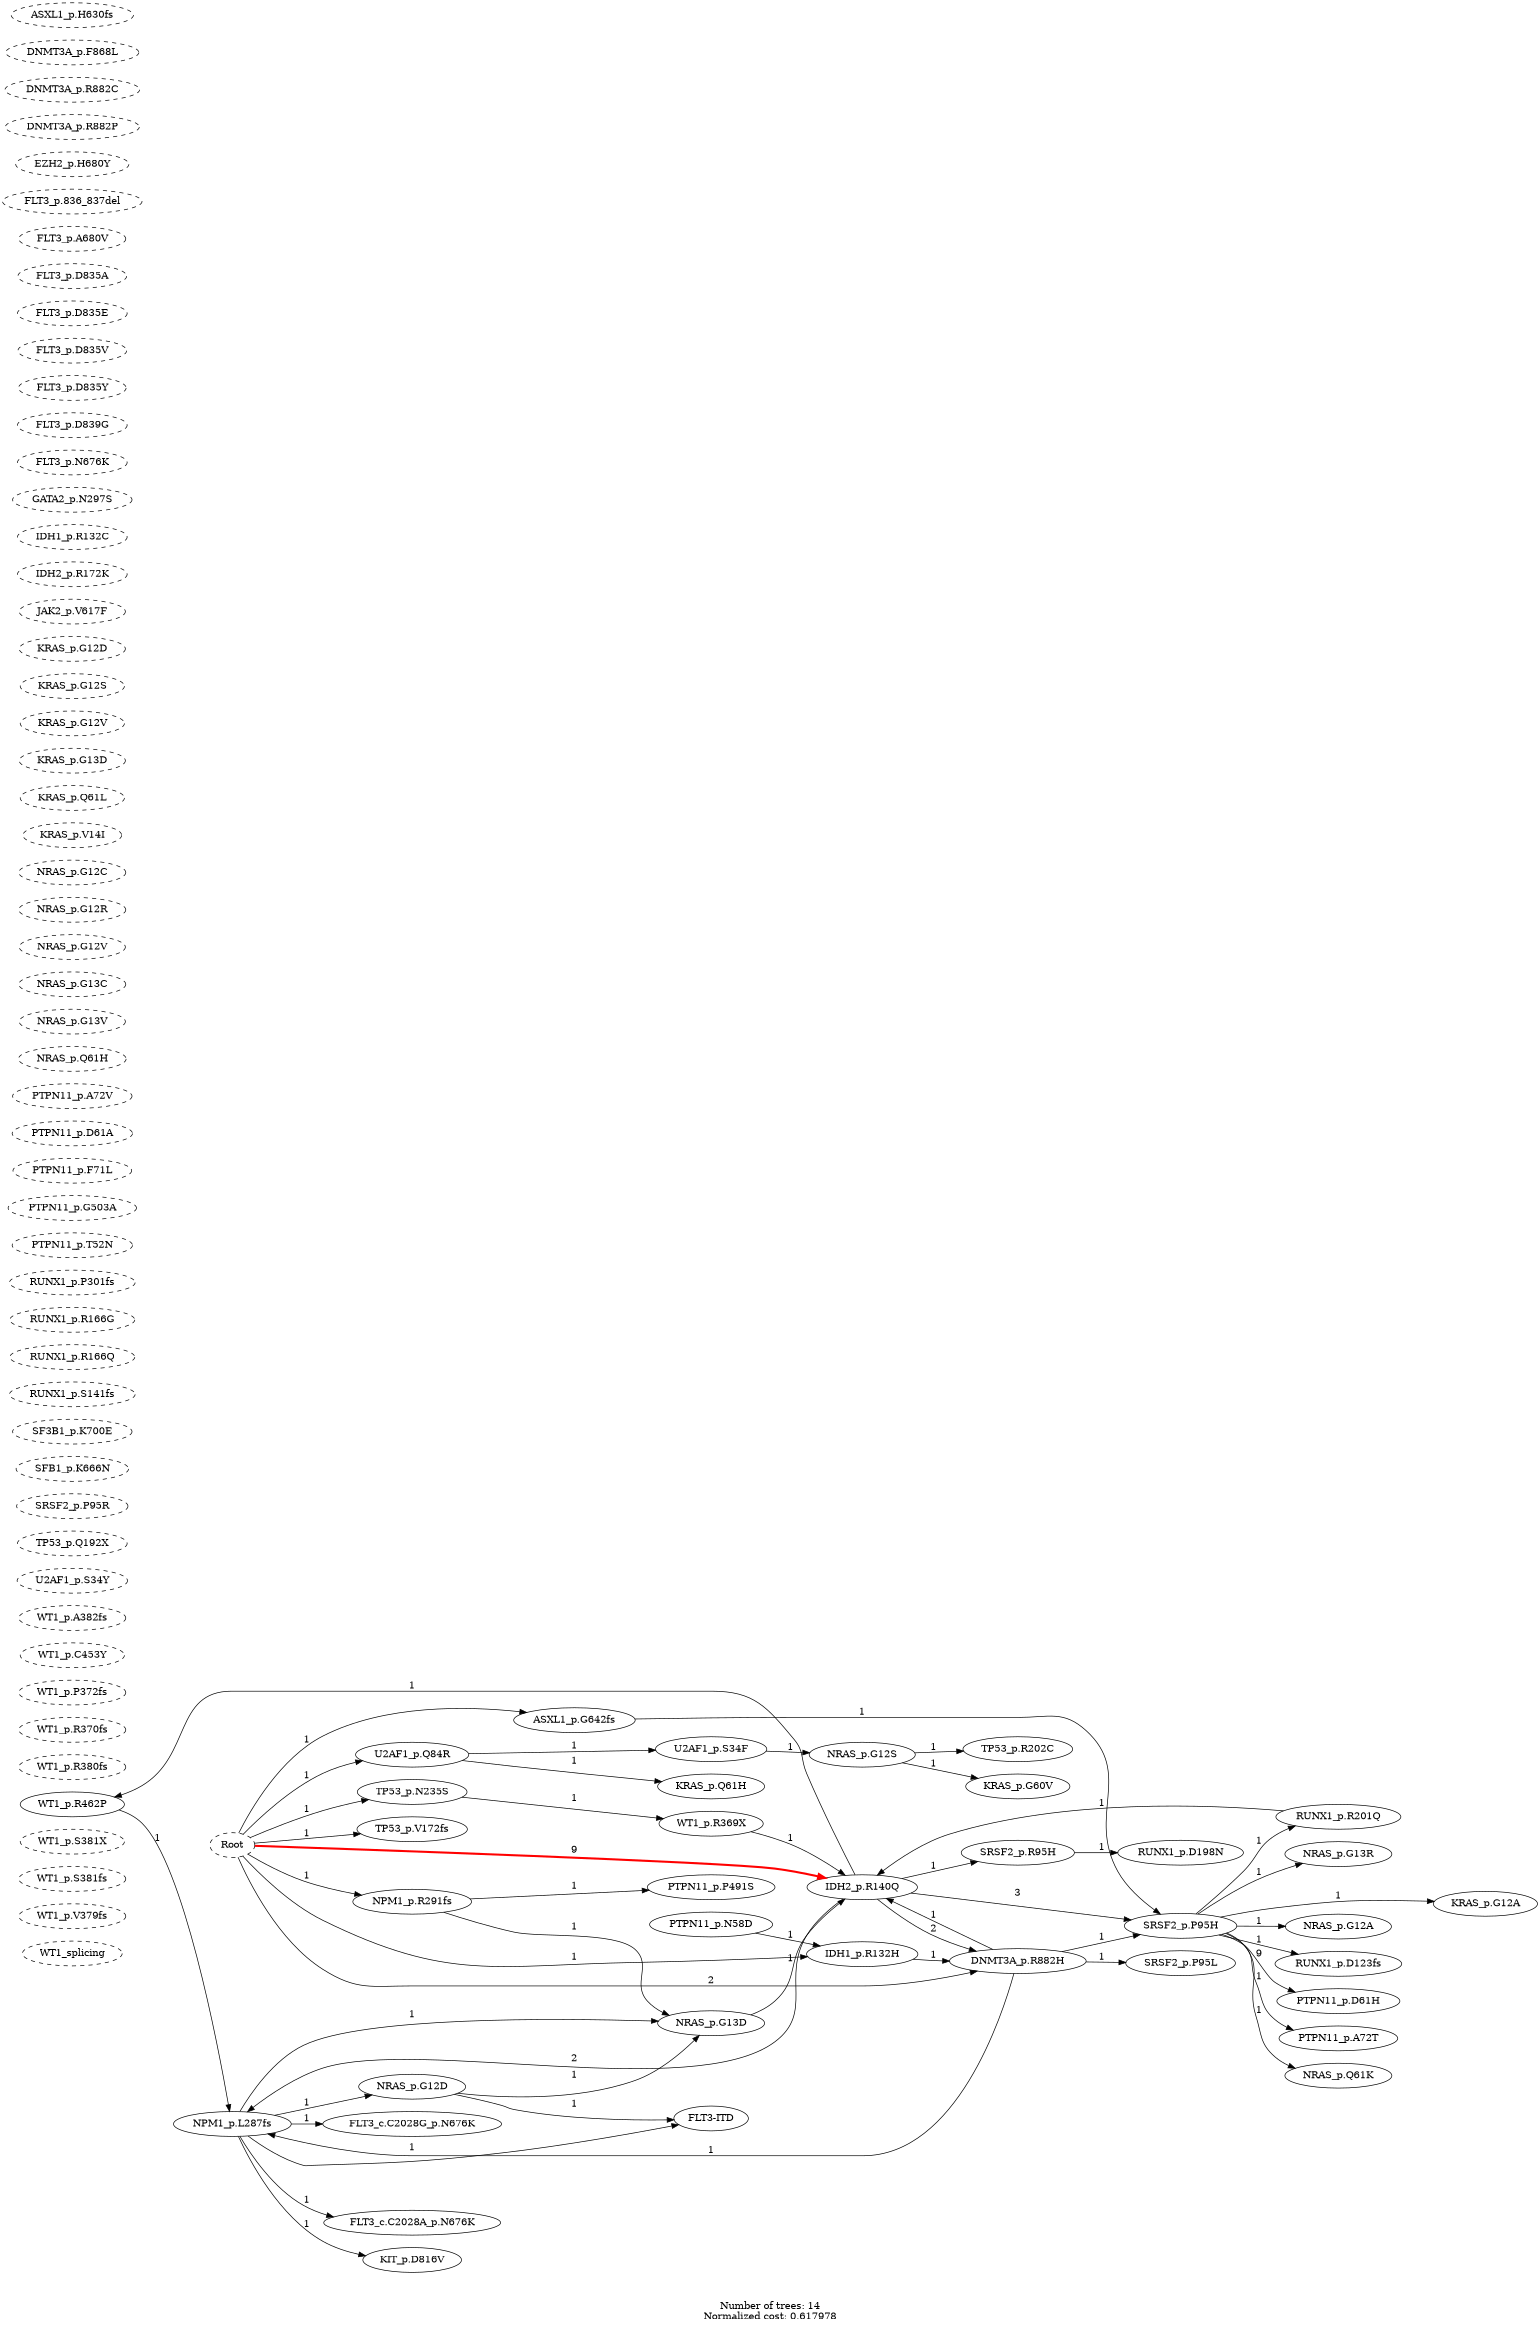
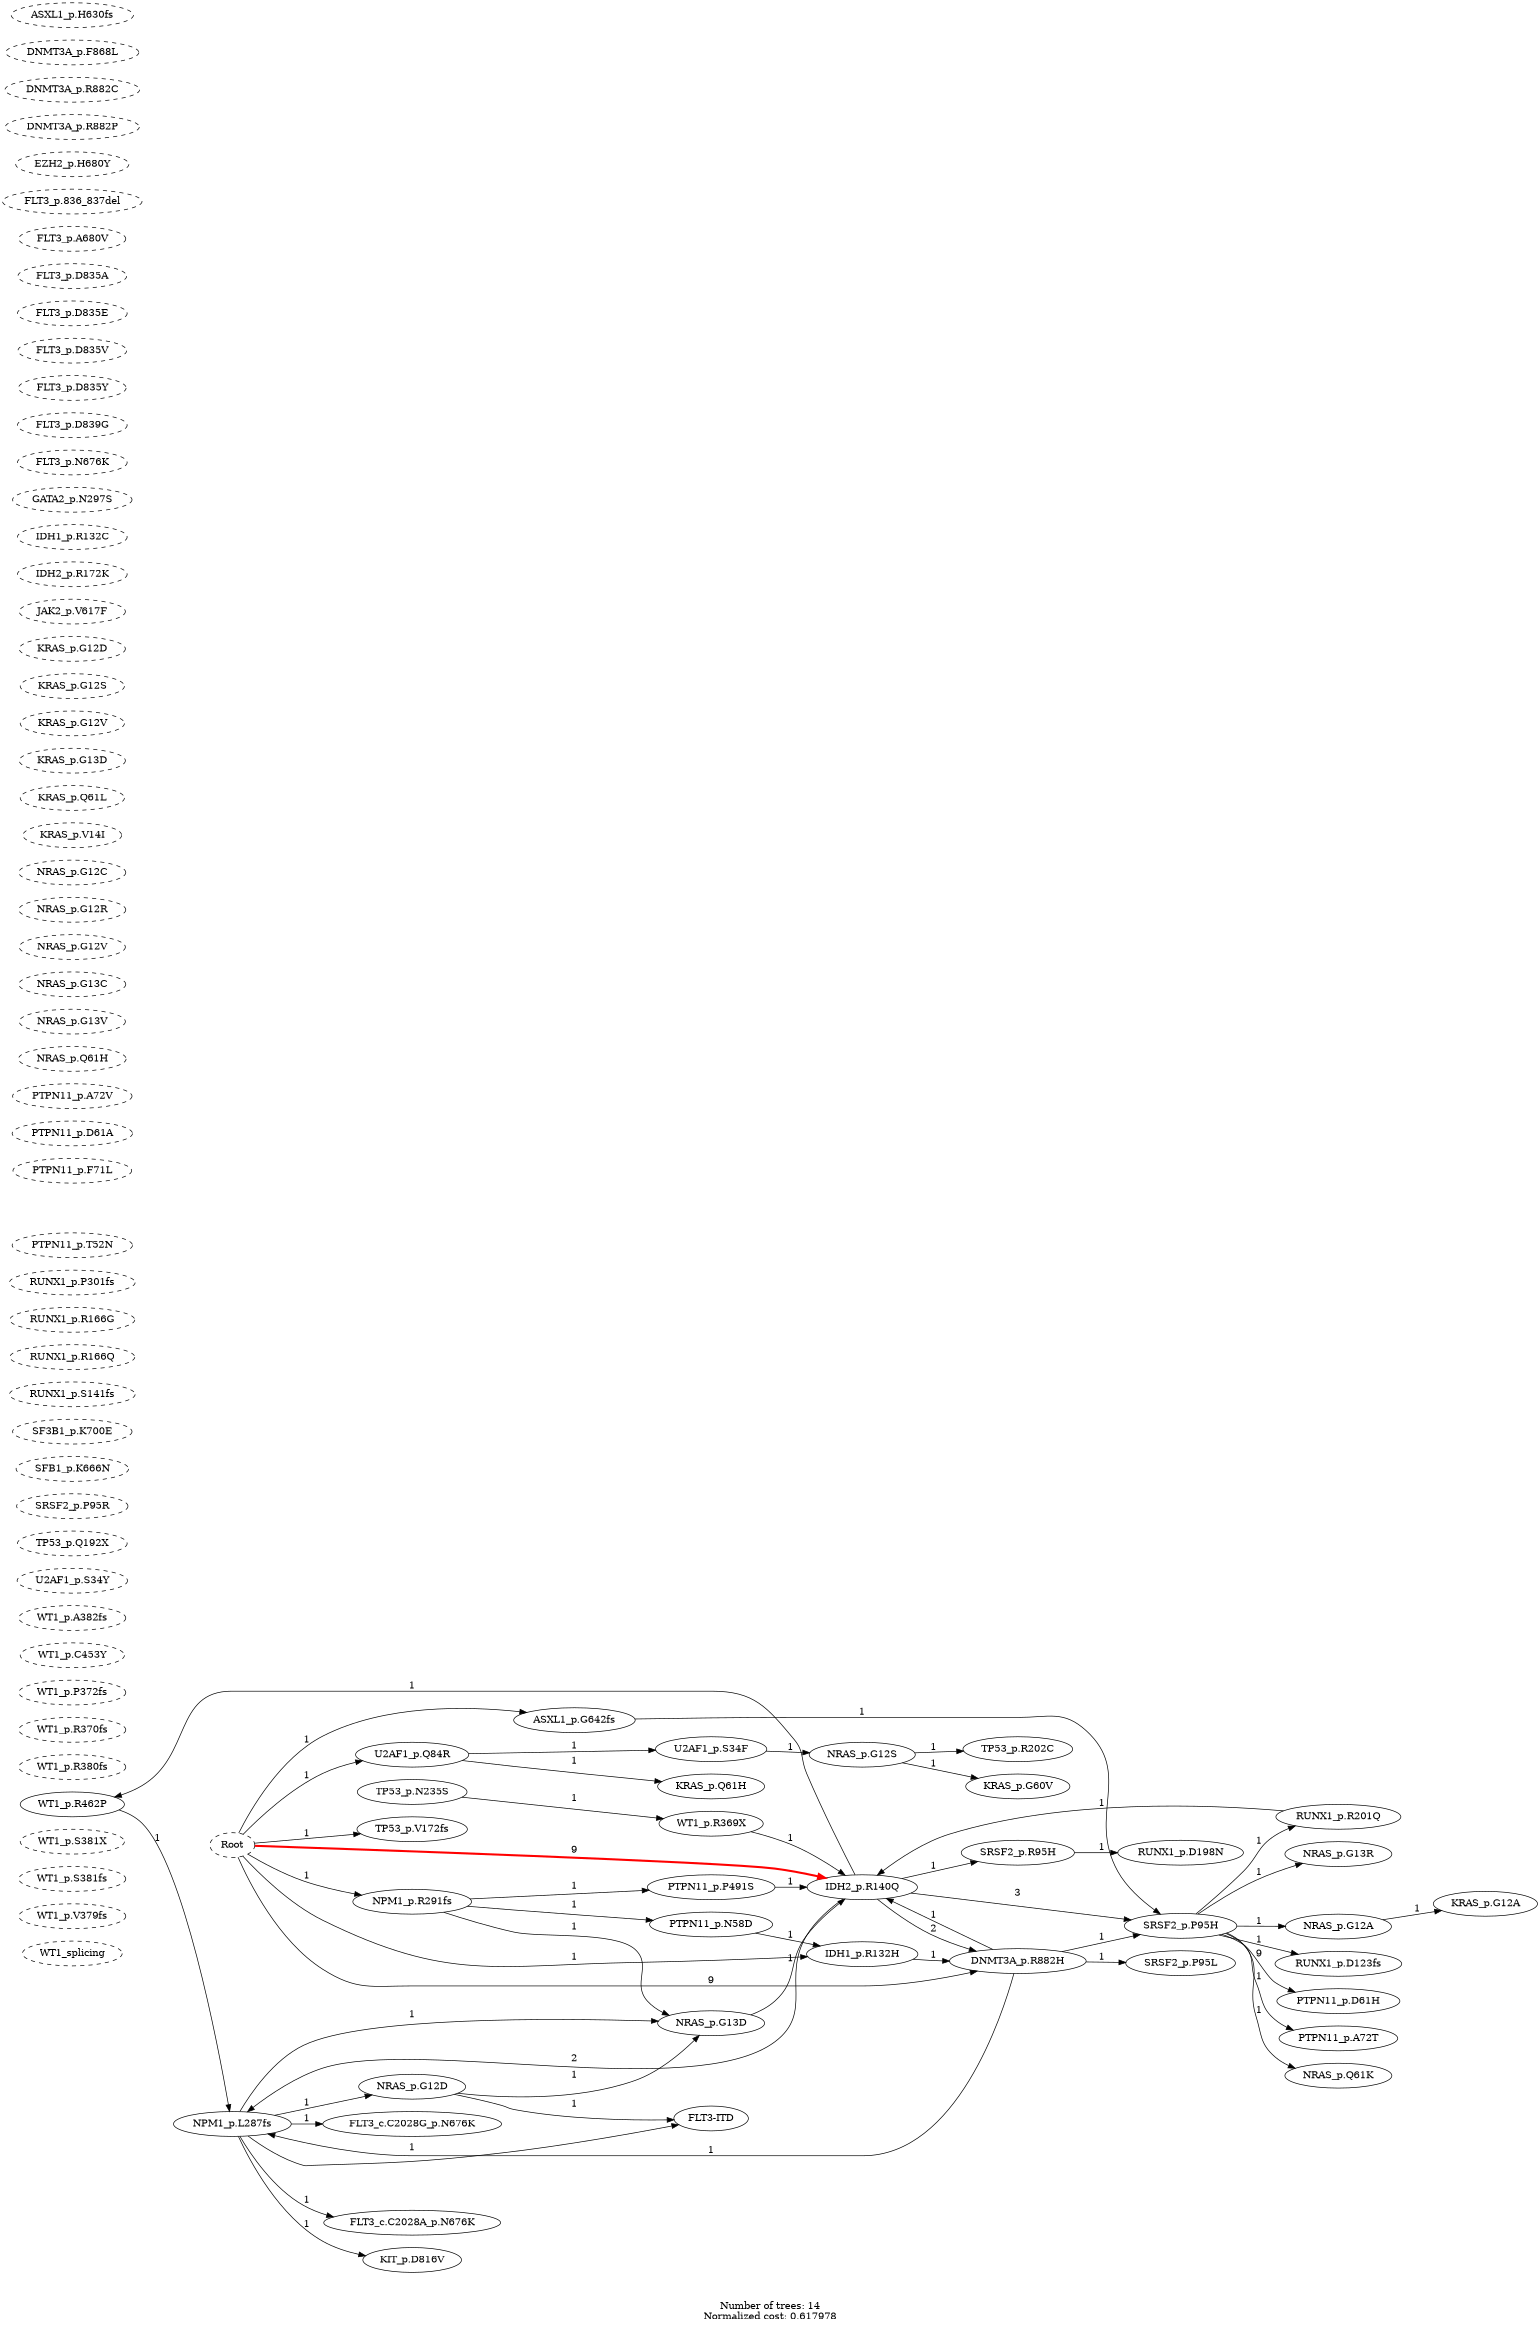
(72, 1208) -> none
(305, 1816) -> none
none -> (787, 1887)
(1323, 1903) -> (1409, 1916)
none -> (557, 1913)
(711, 1981) -> (711, 1981)
